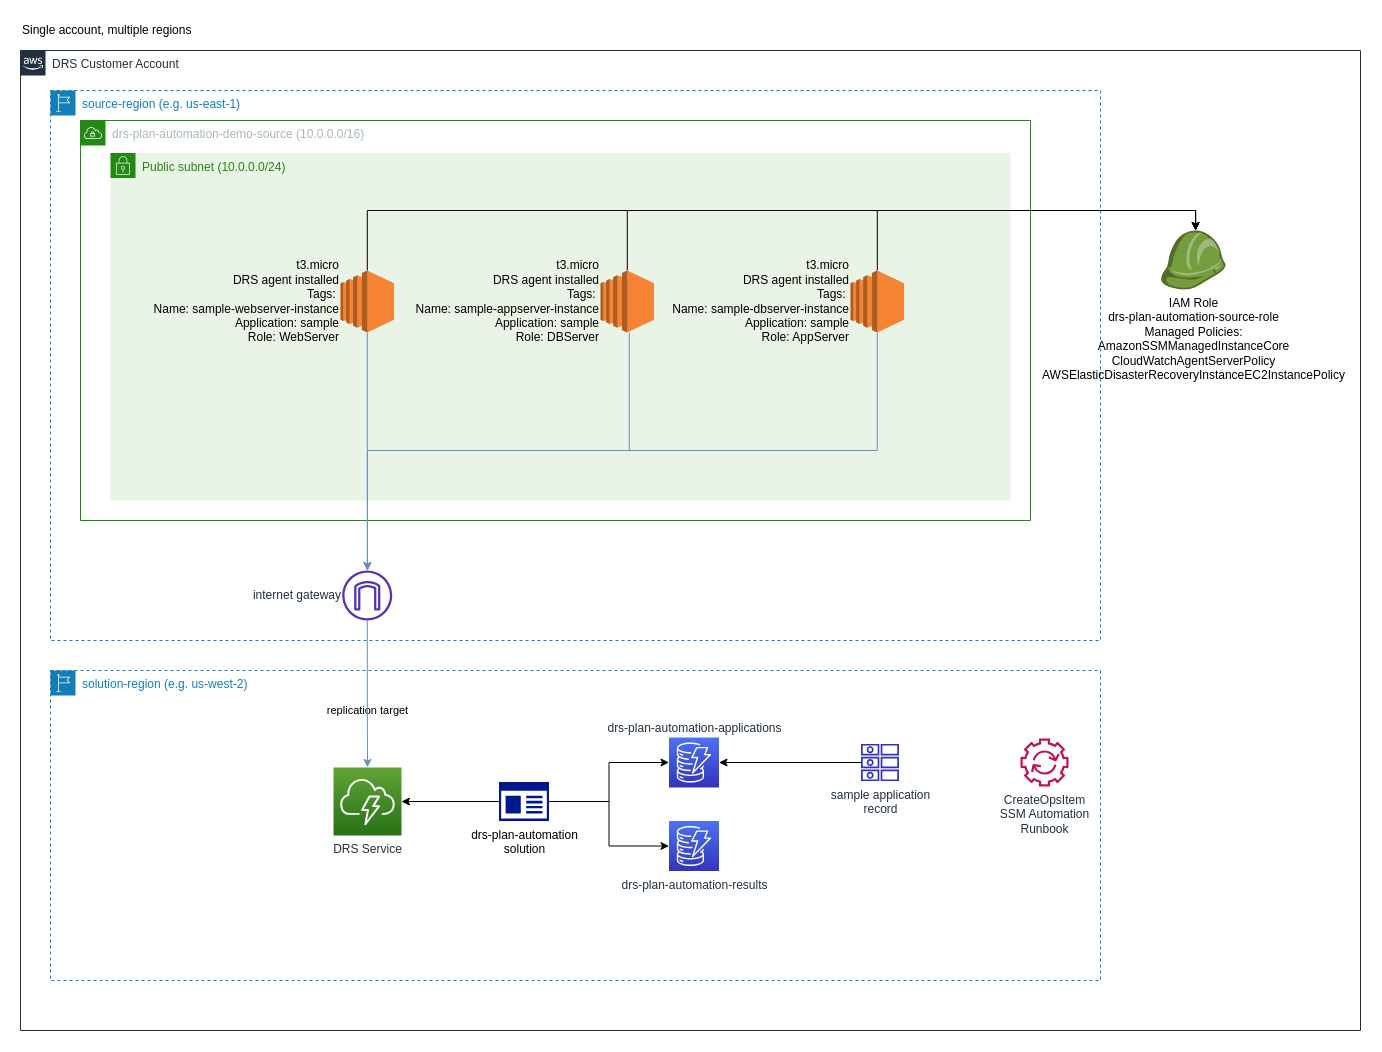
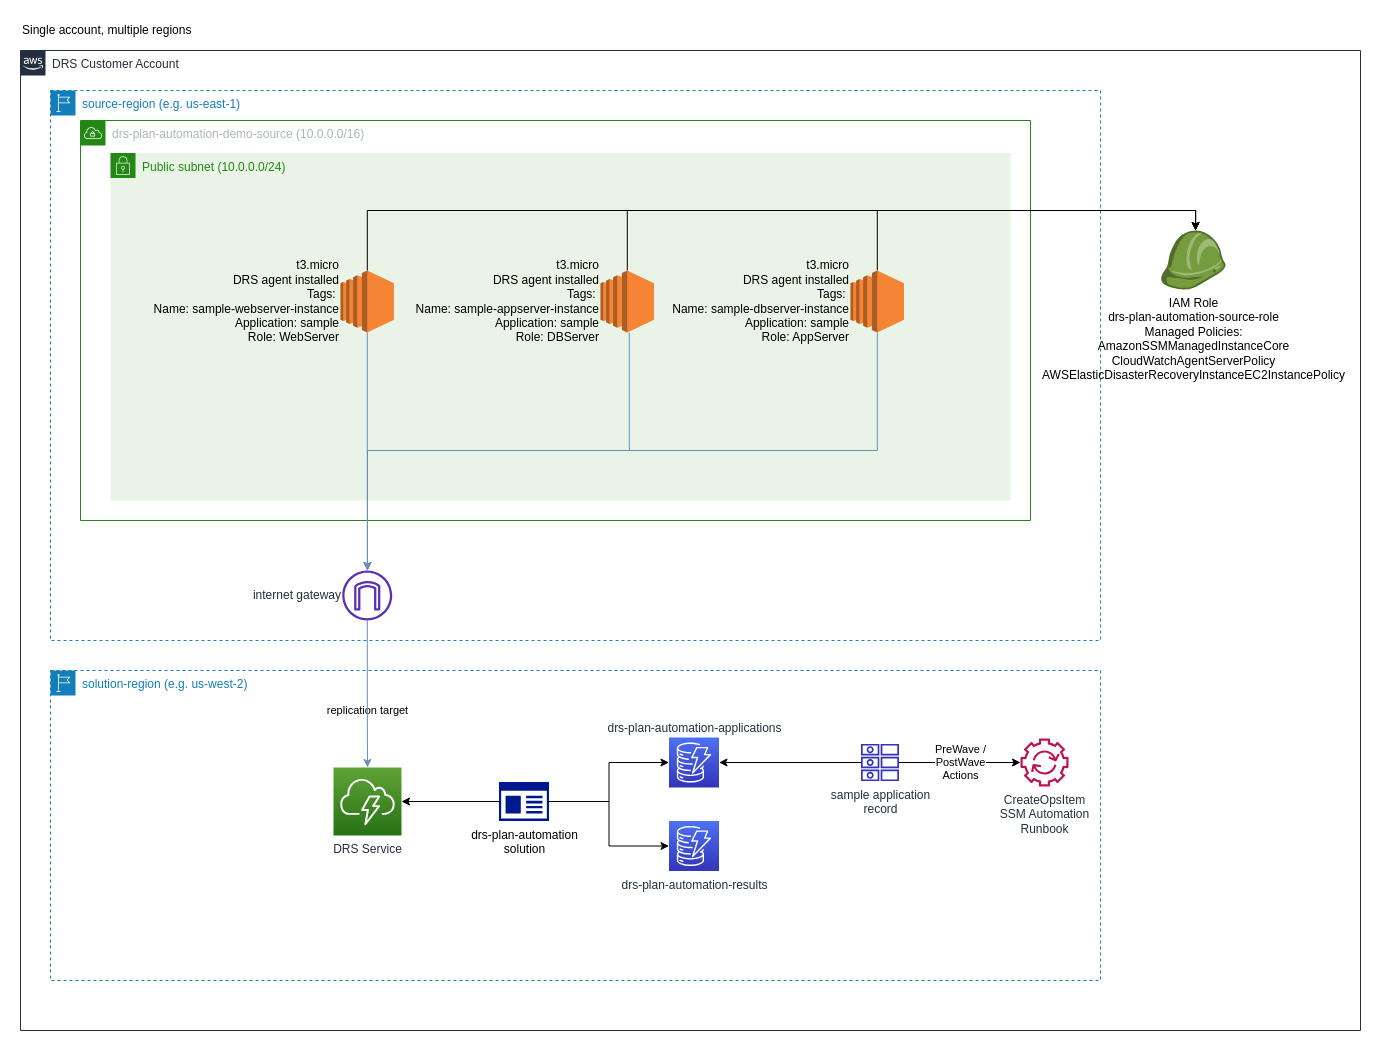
none -> (956, 763)
